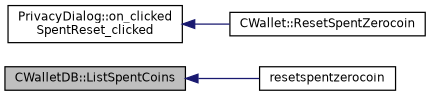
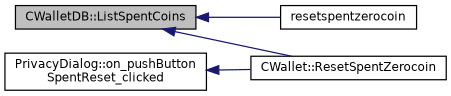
(95, 24) -> (106, 72)
none -> (233, 44)
